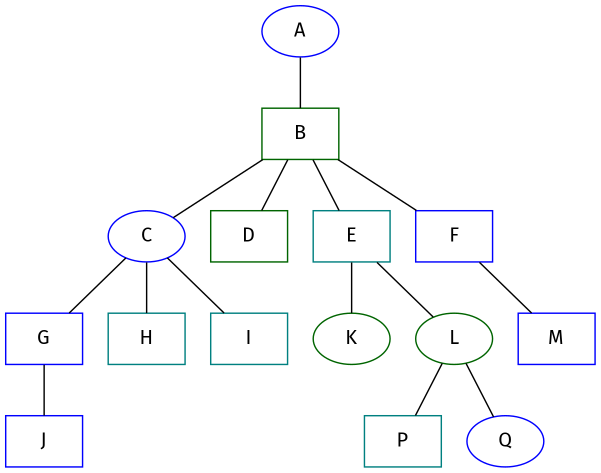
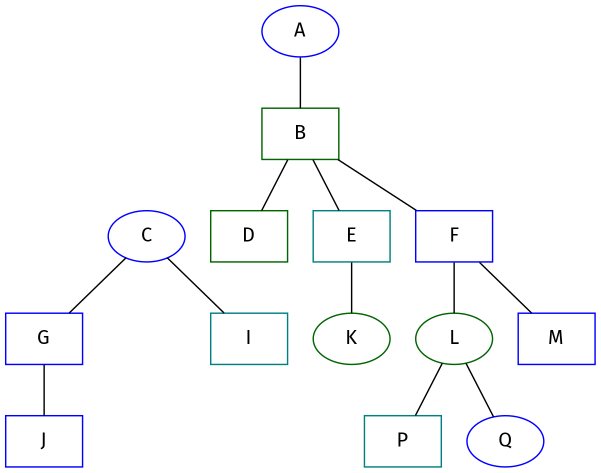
(218, 189) -> none
(405, 290) -> (454, 288)
(147, 339) -> none
